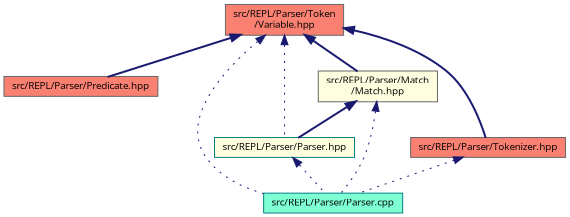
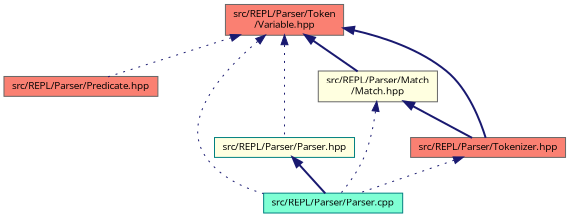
(169, 57) -> (169, 57)
(323, 122) -> (442, 122)
(312, 179) -> (312, 179)
